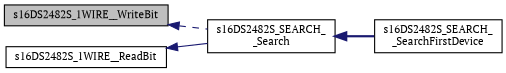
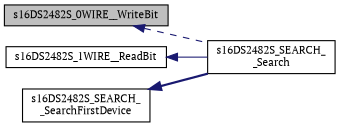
(86, 15) -> (86, 15)
(360, 36) -> (184, 80)
